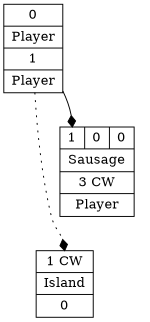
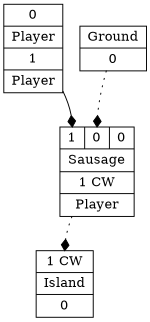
none -> (113, 49)
(42, 168) -> (68, 228)
(97, 182) -> (97, 182)
